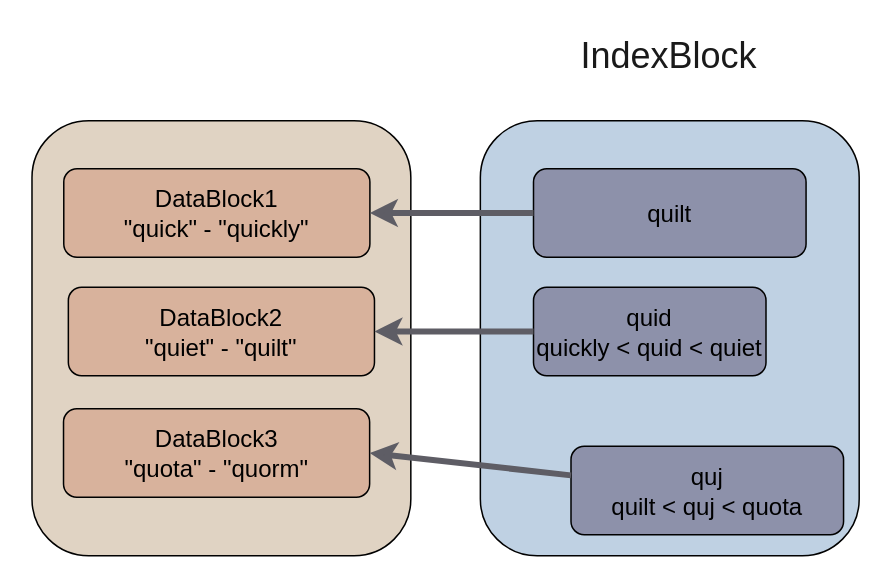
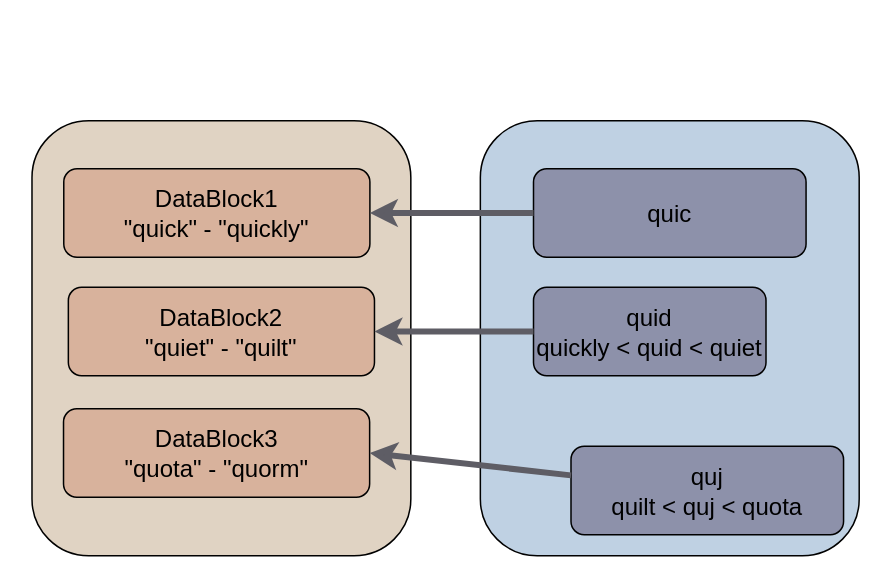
(670, 56) -> none
(670, 214) -> (670, 214)
